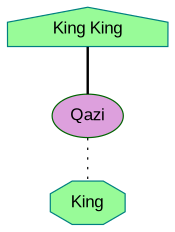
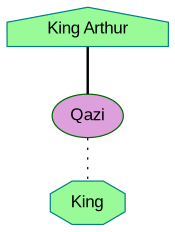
(88, 29) -> (88, 29)
